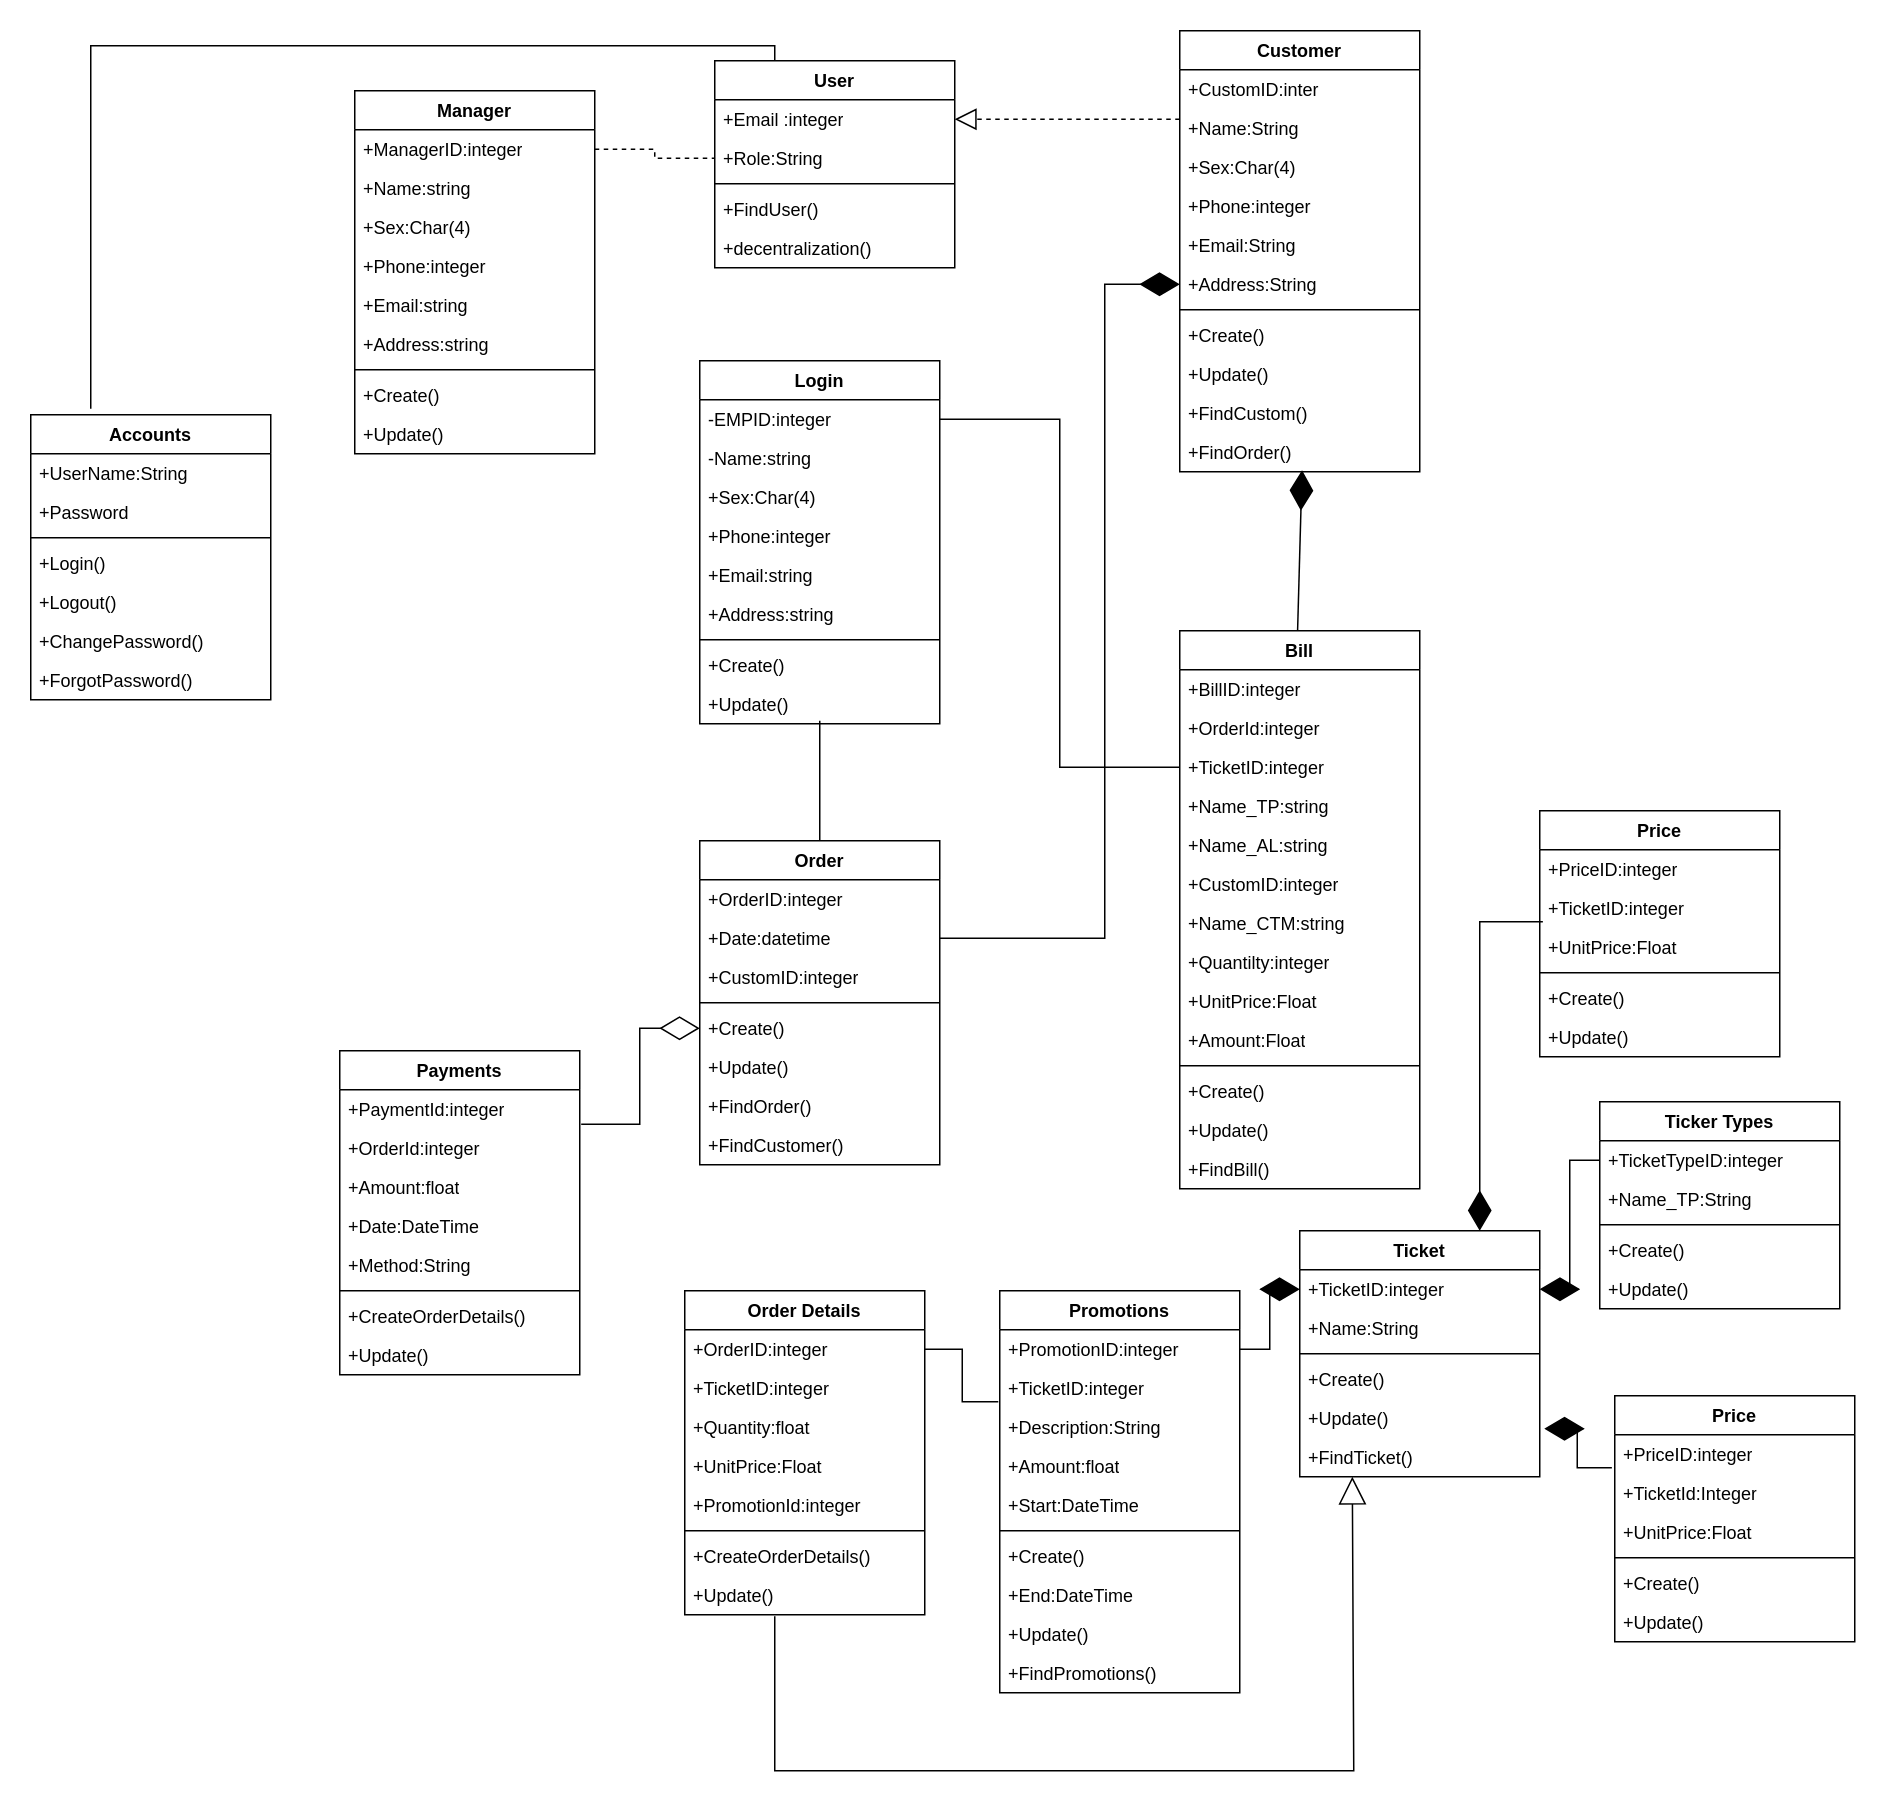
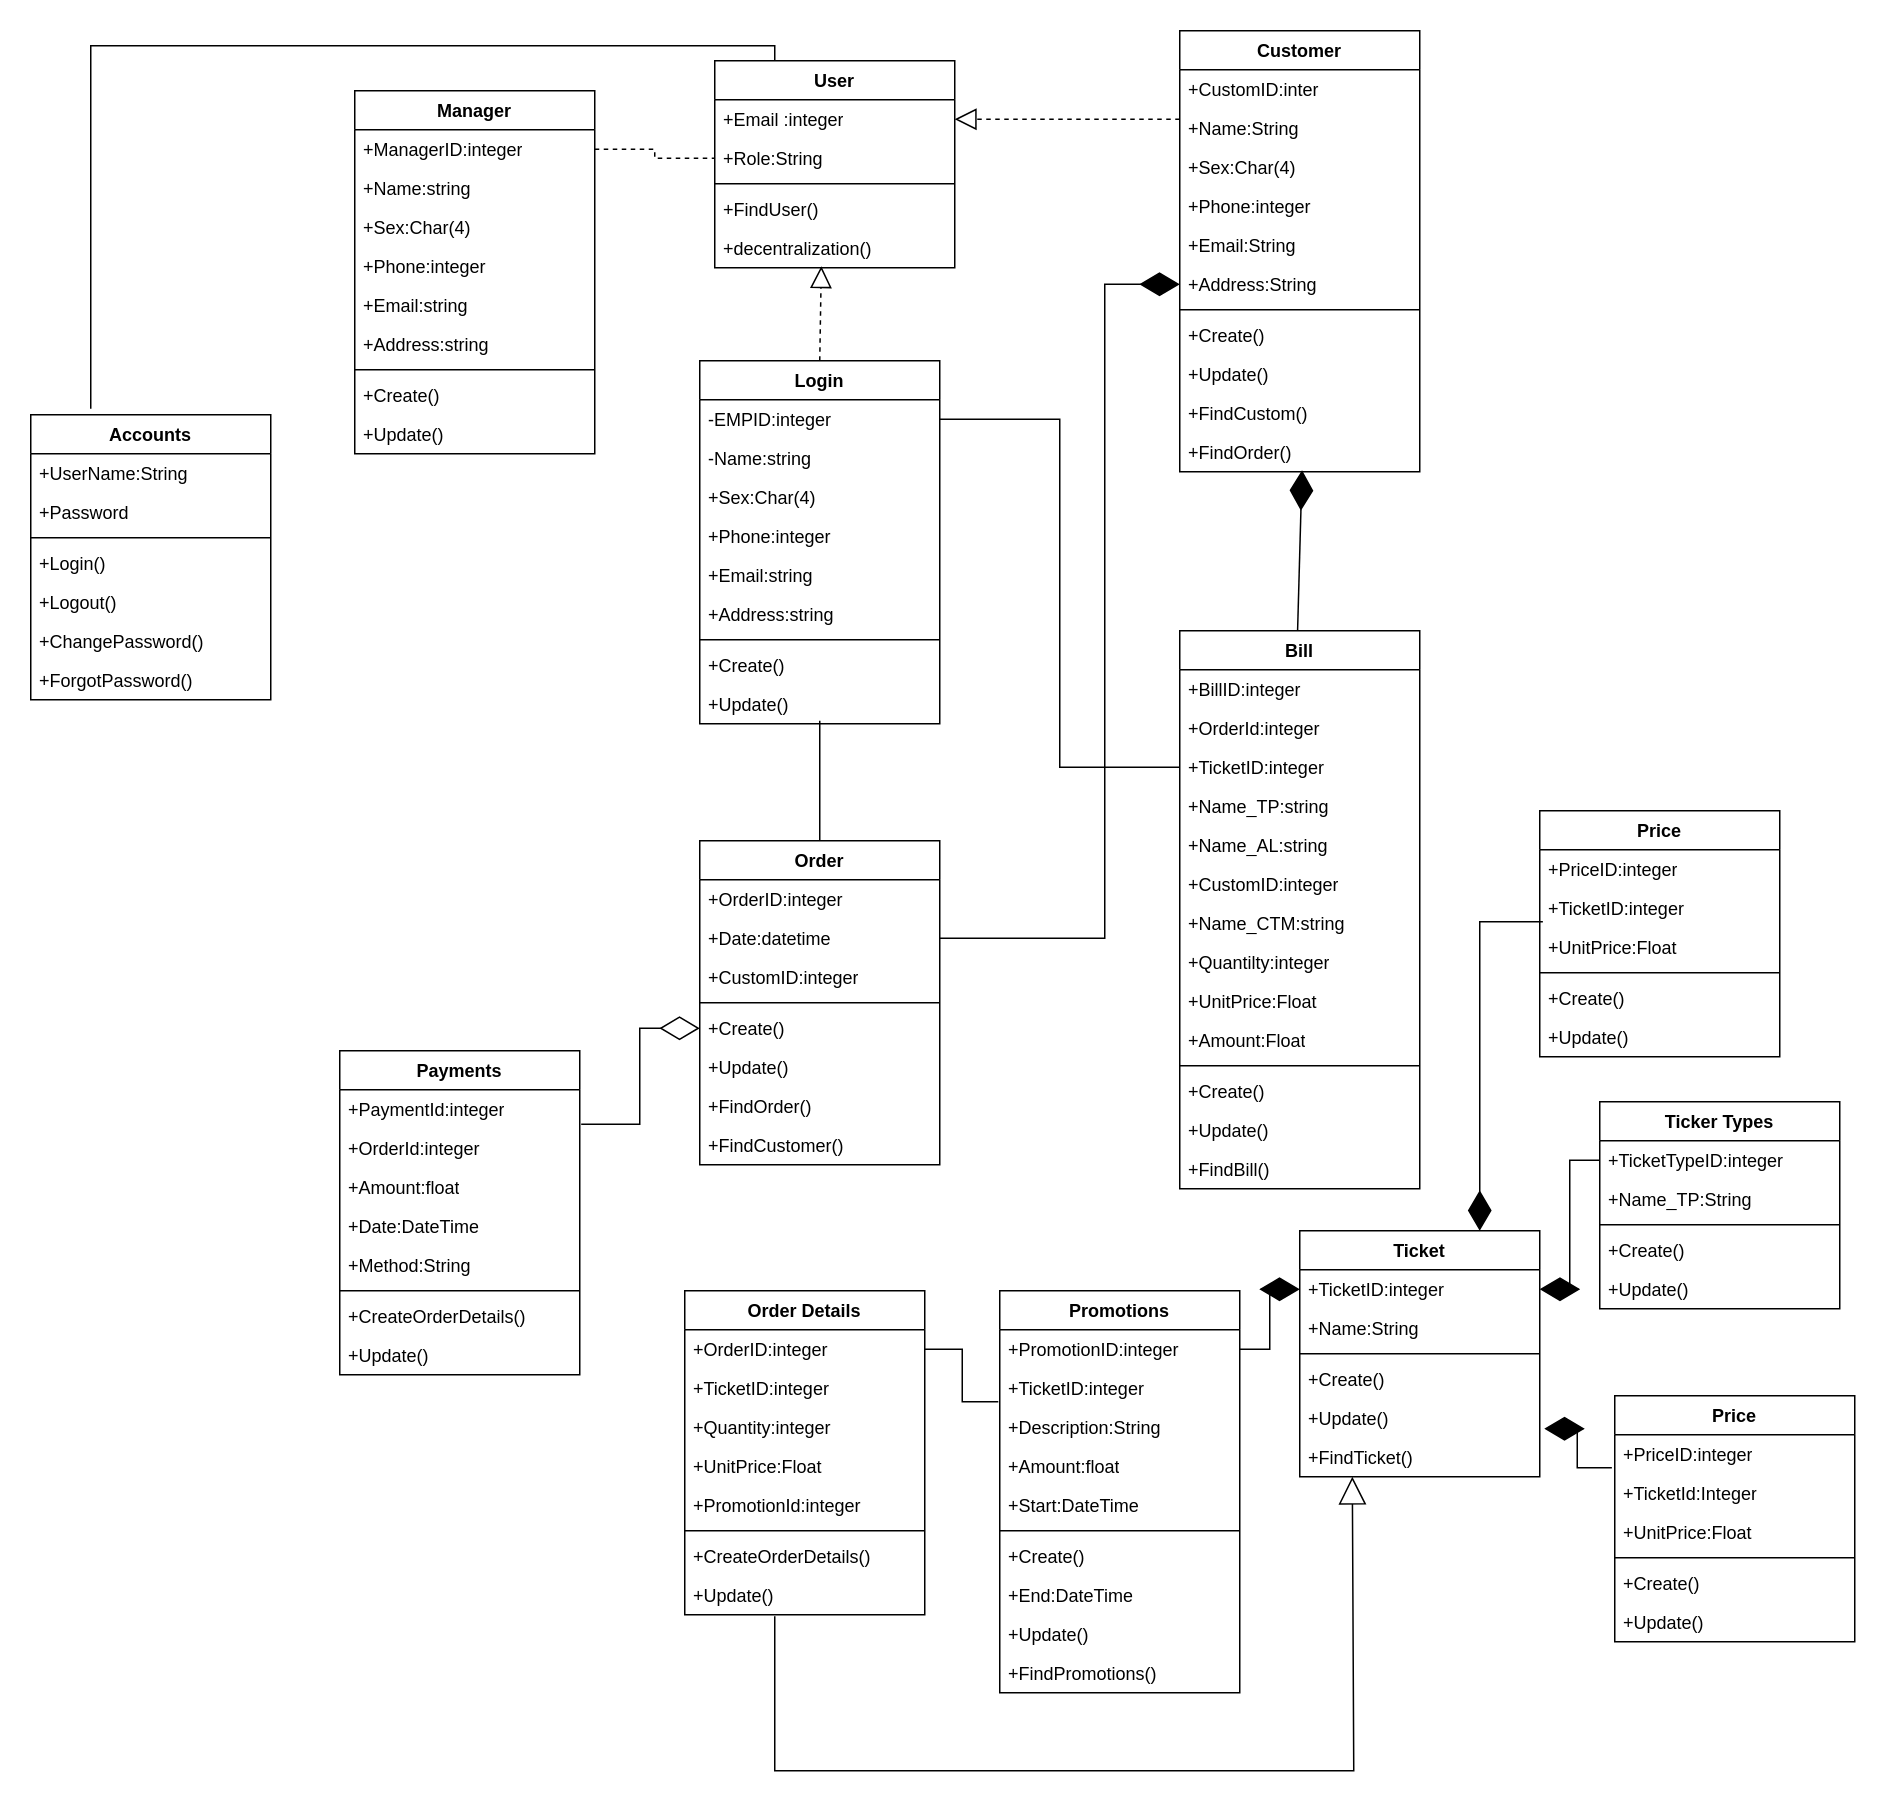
none -> (820, 325)
(762, 1429) -> (772, 1429)
